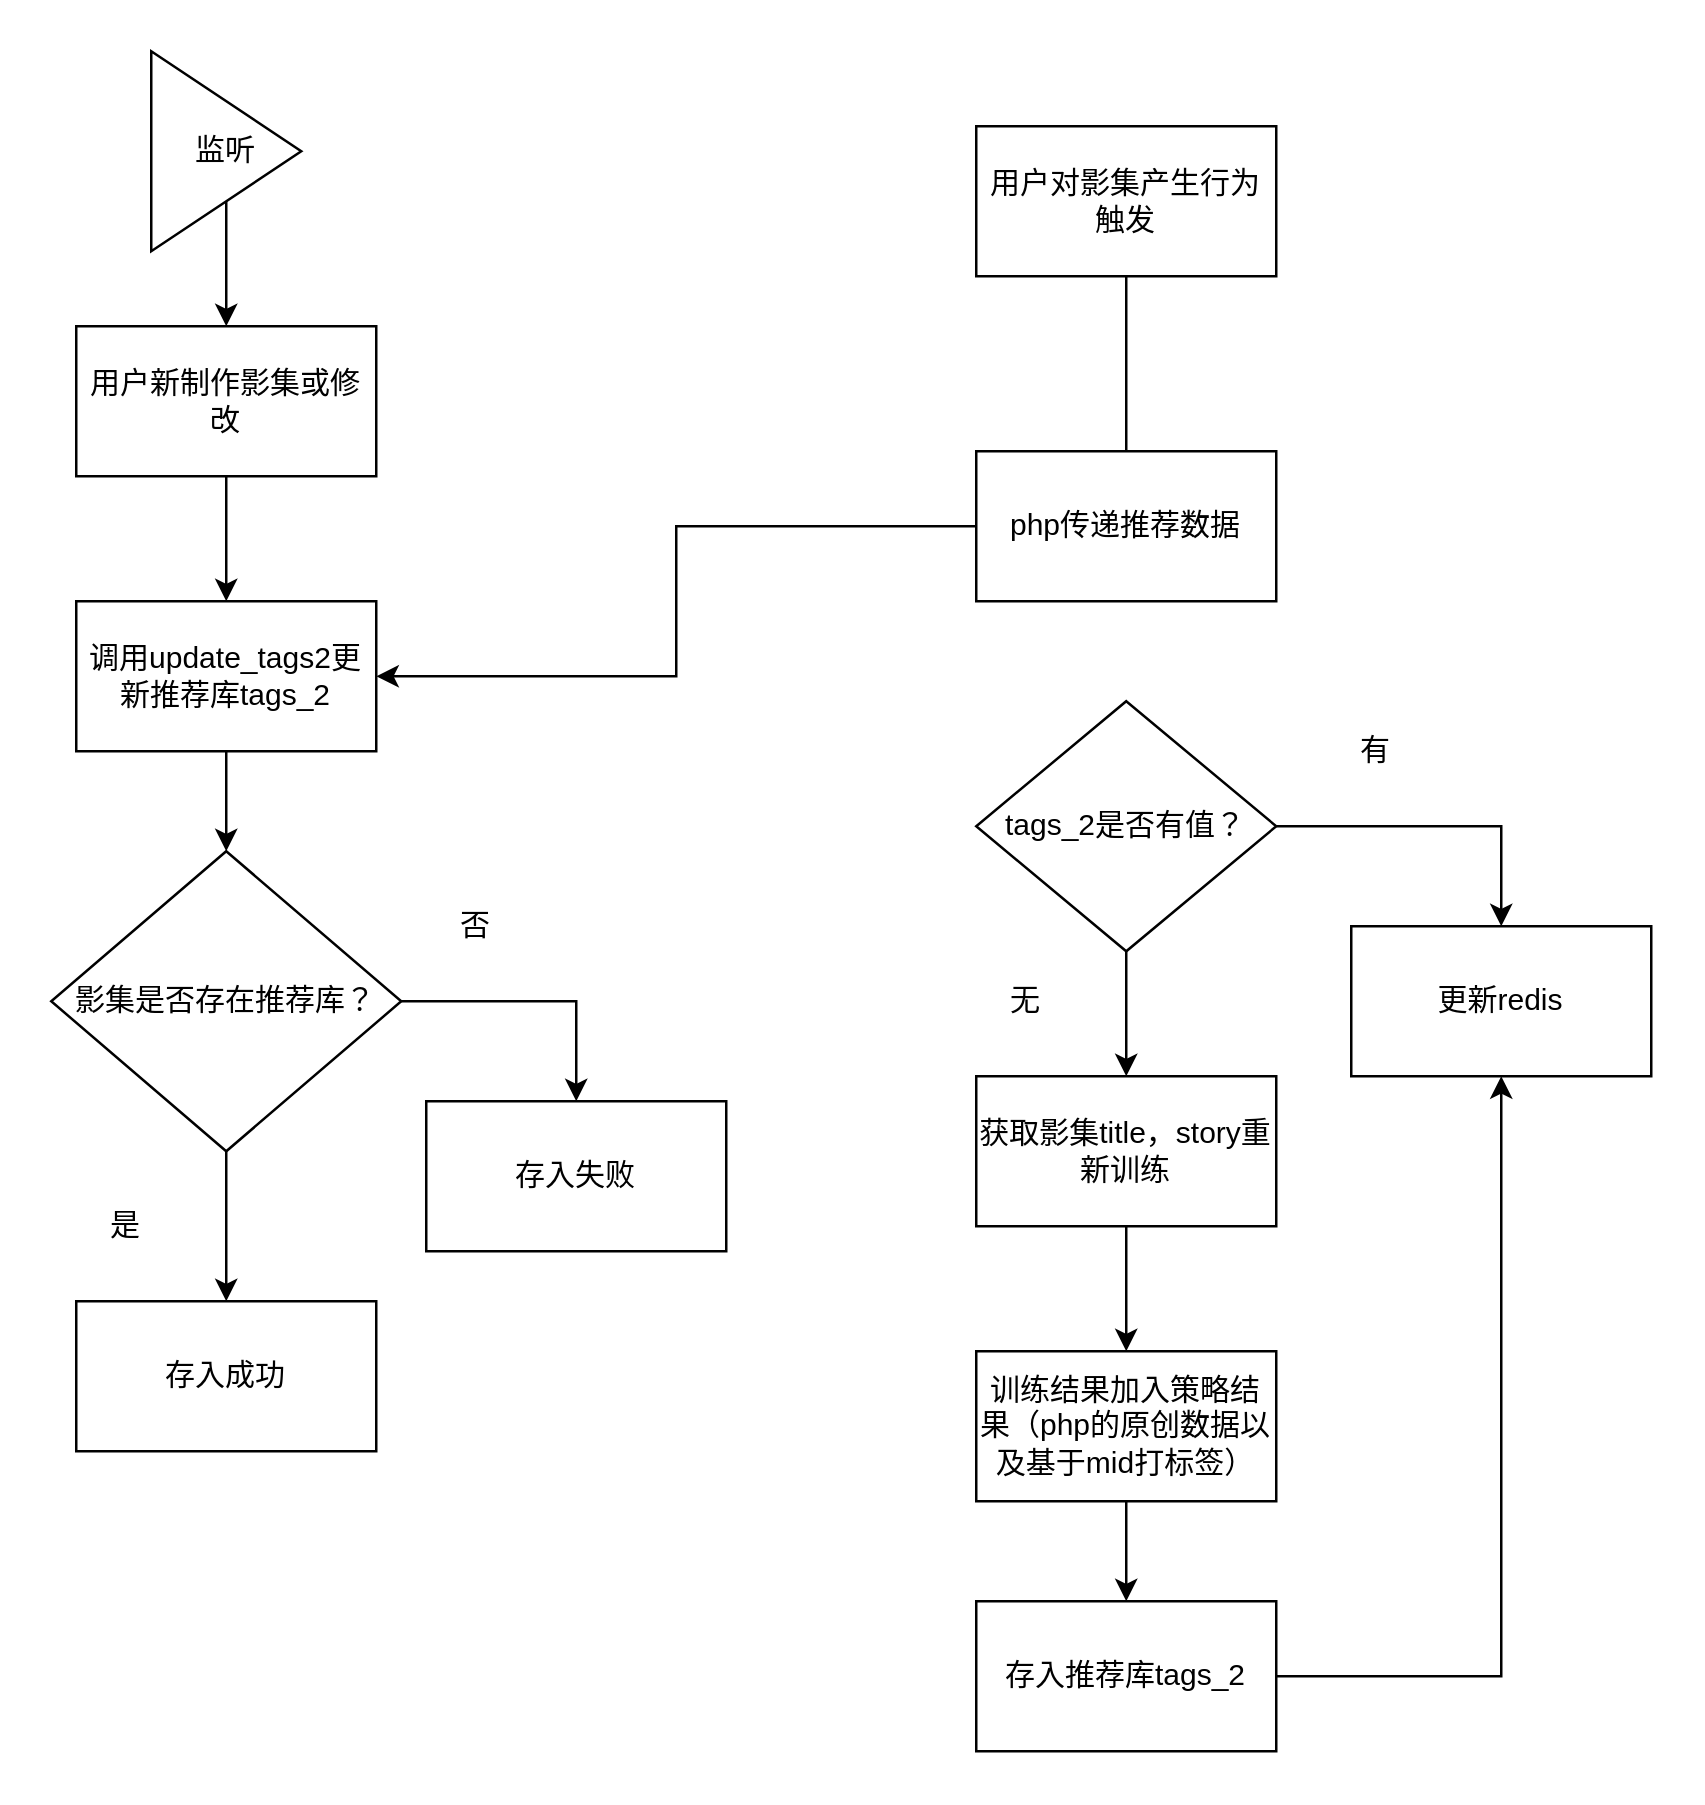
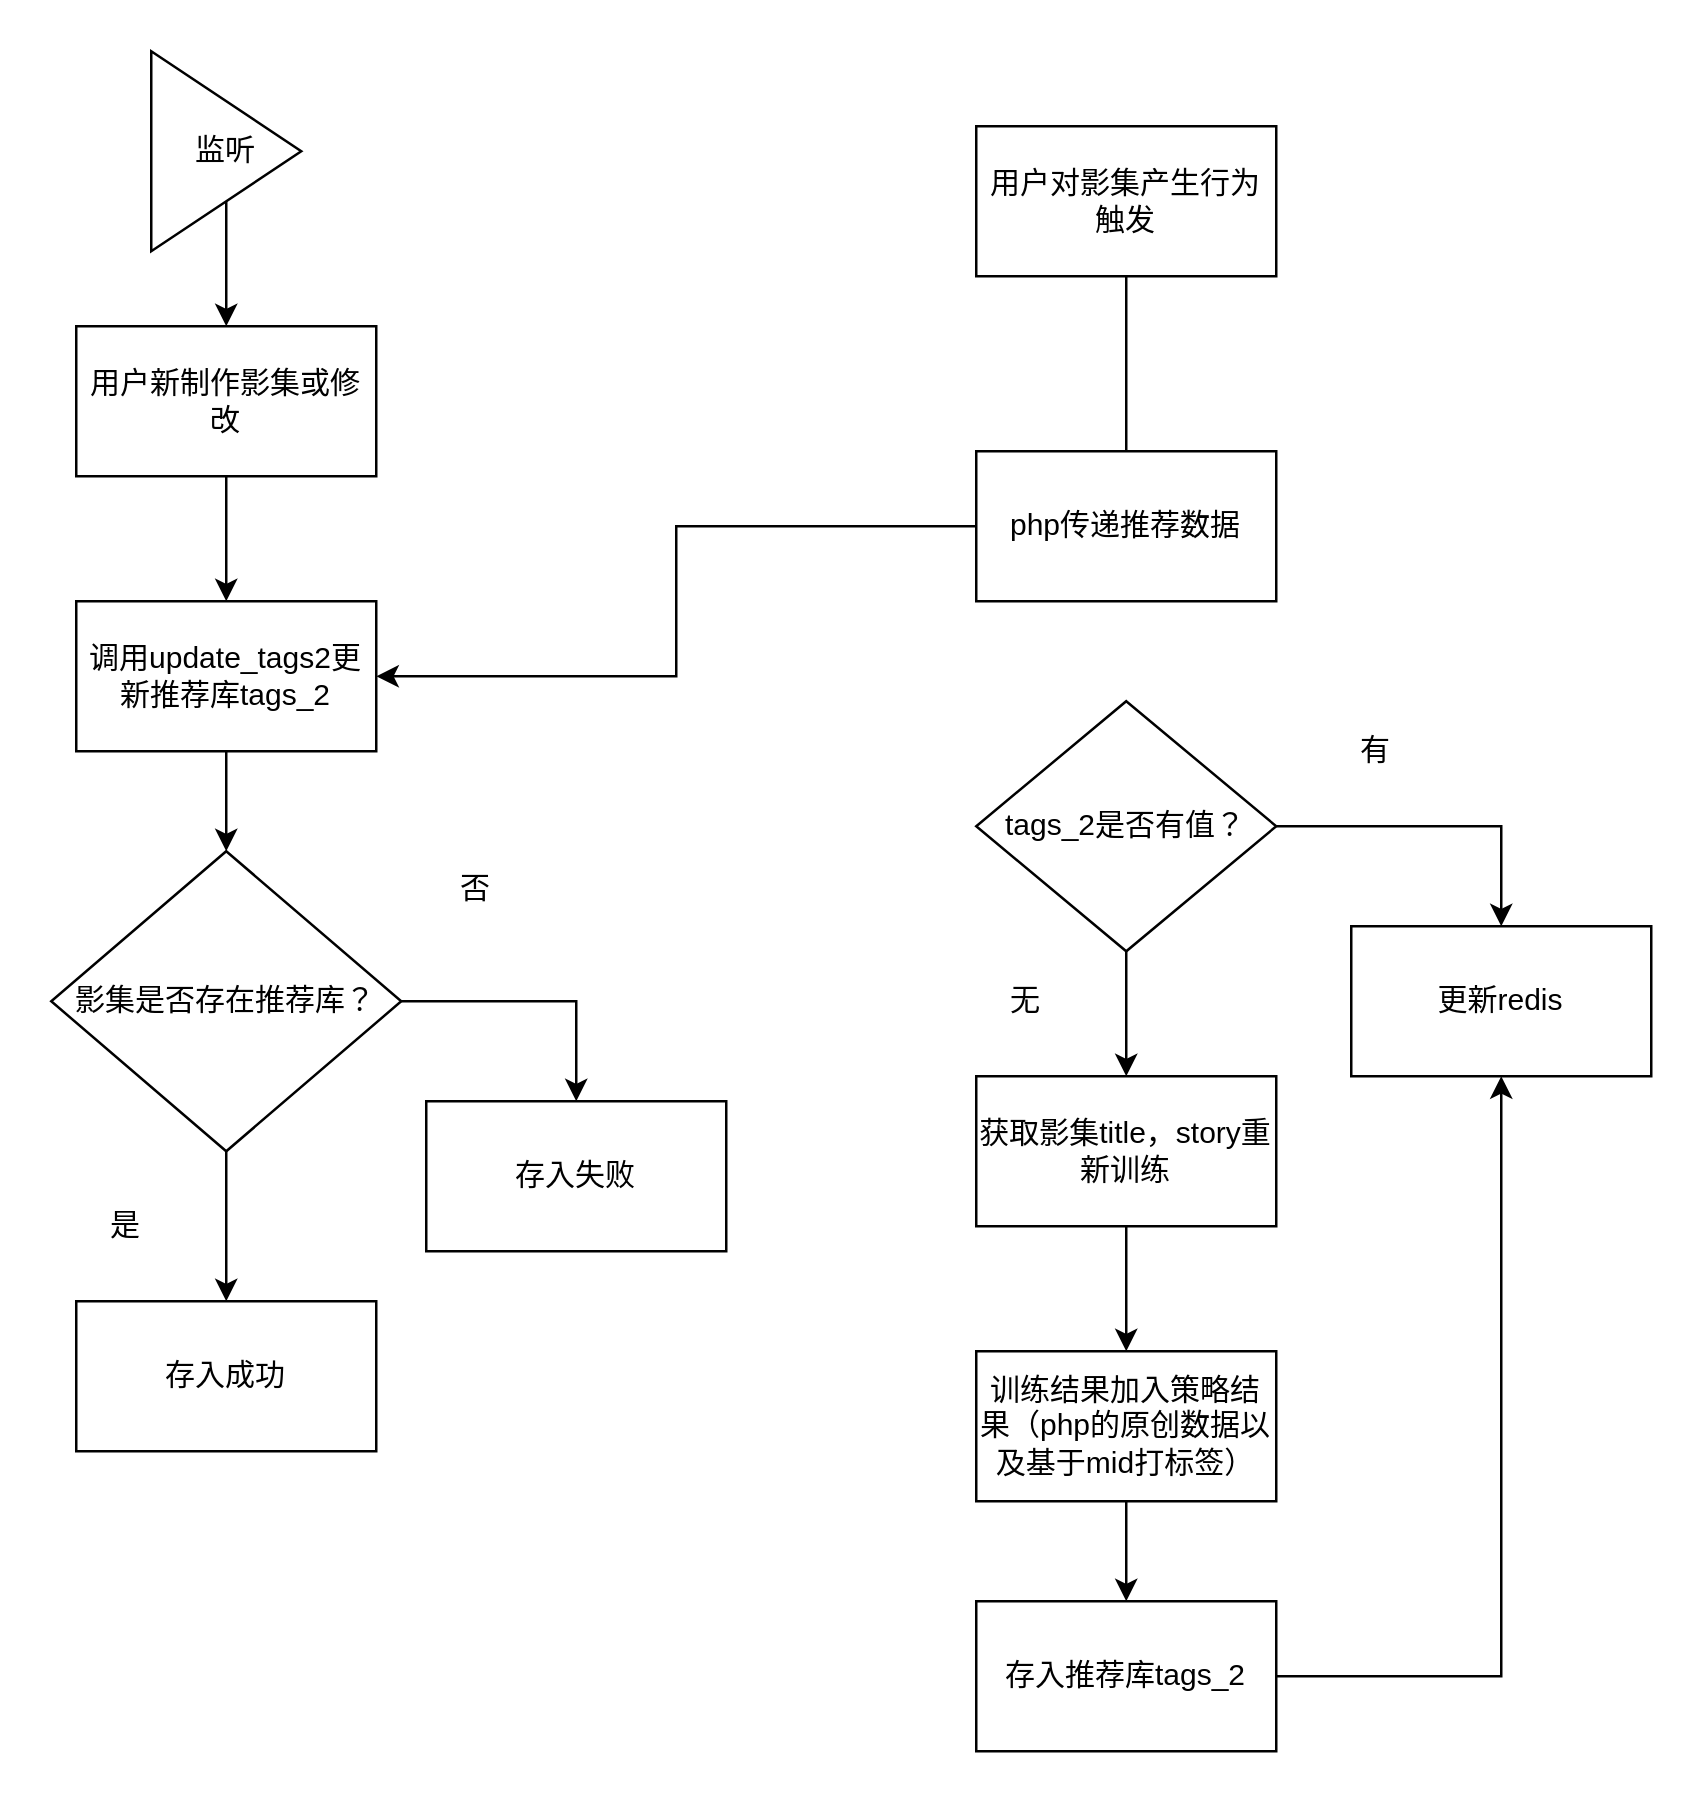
(476, 926) -> (476, 889)
